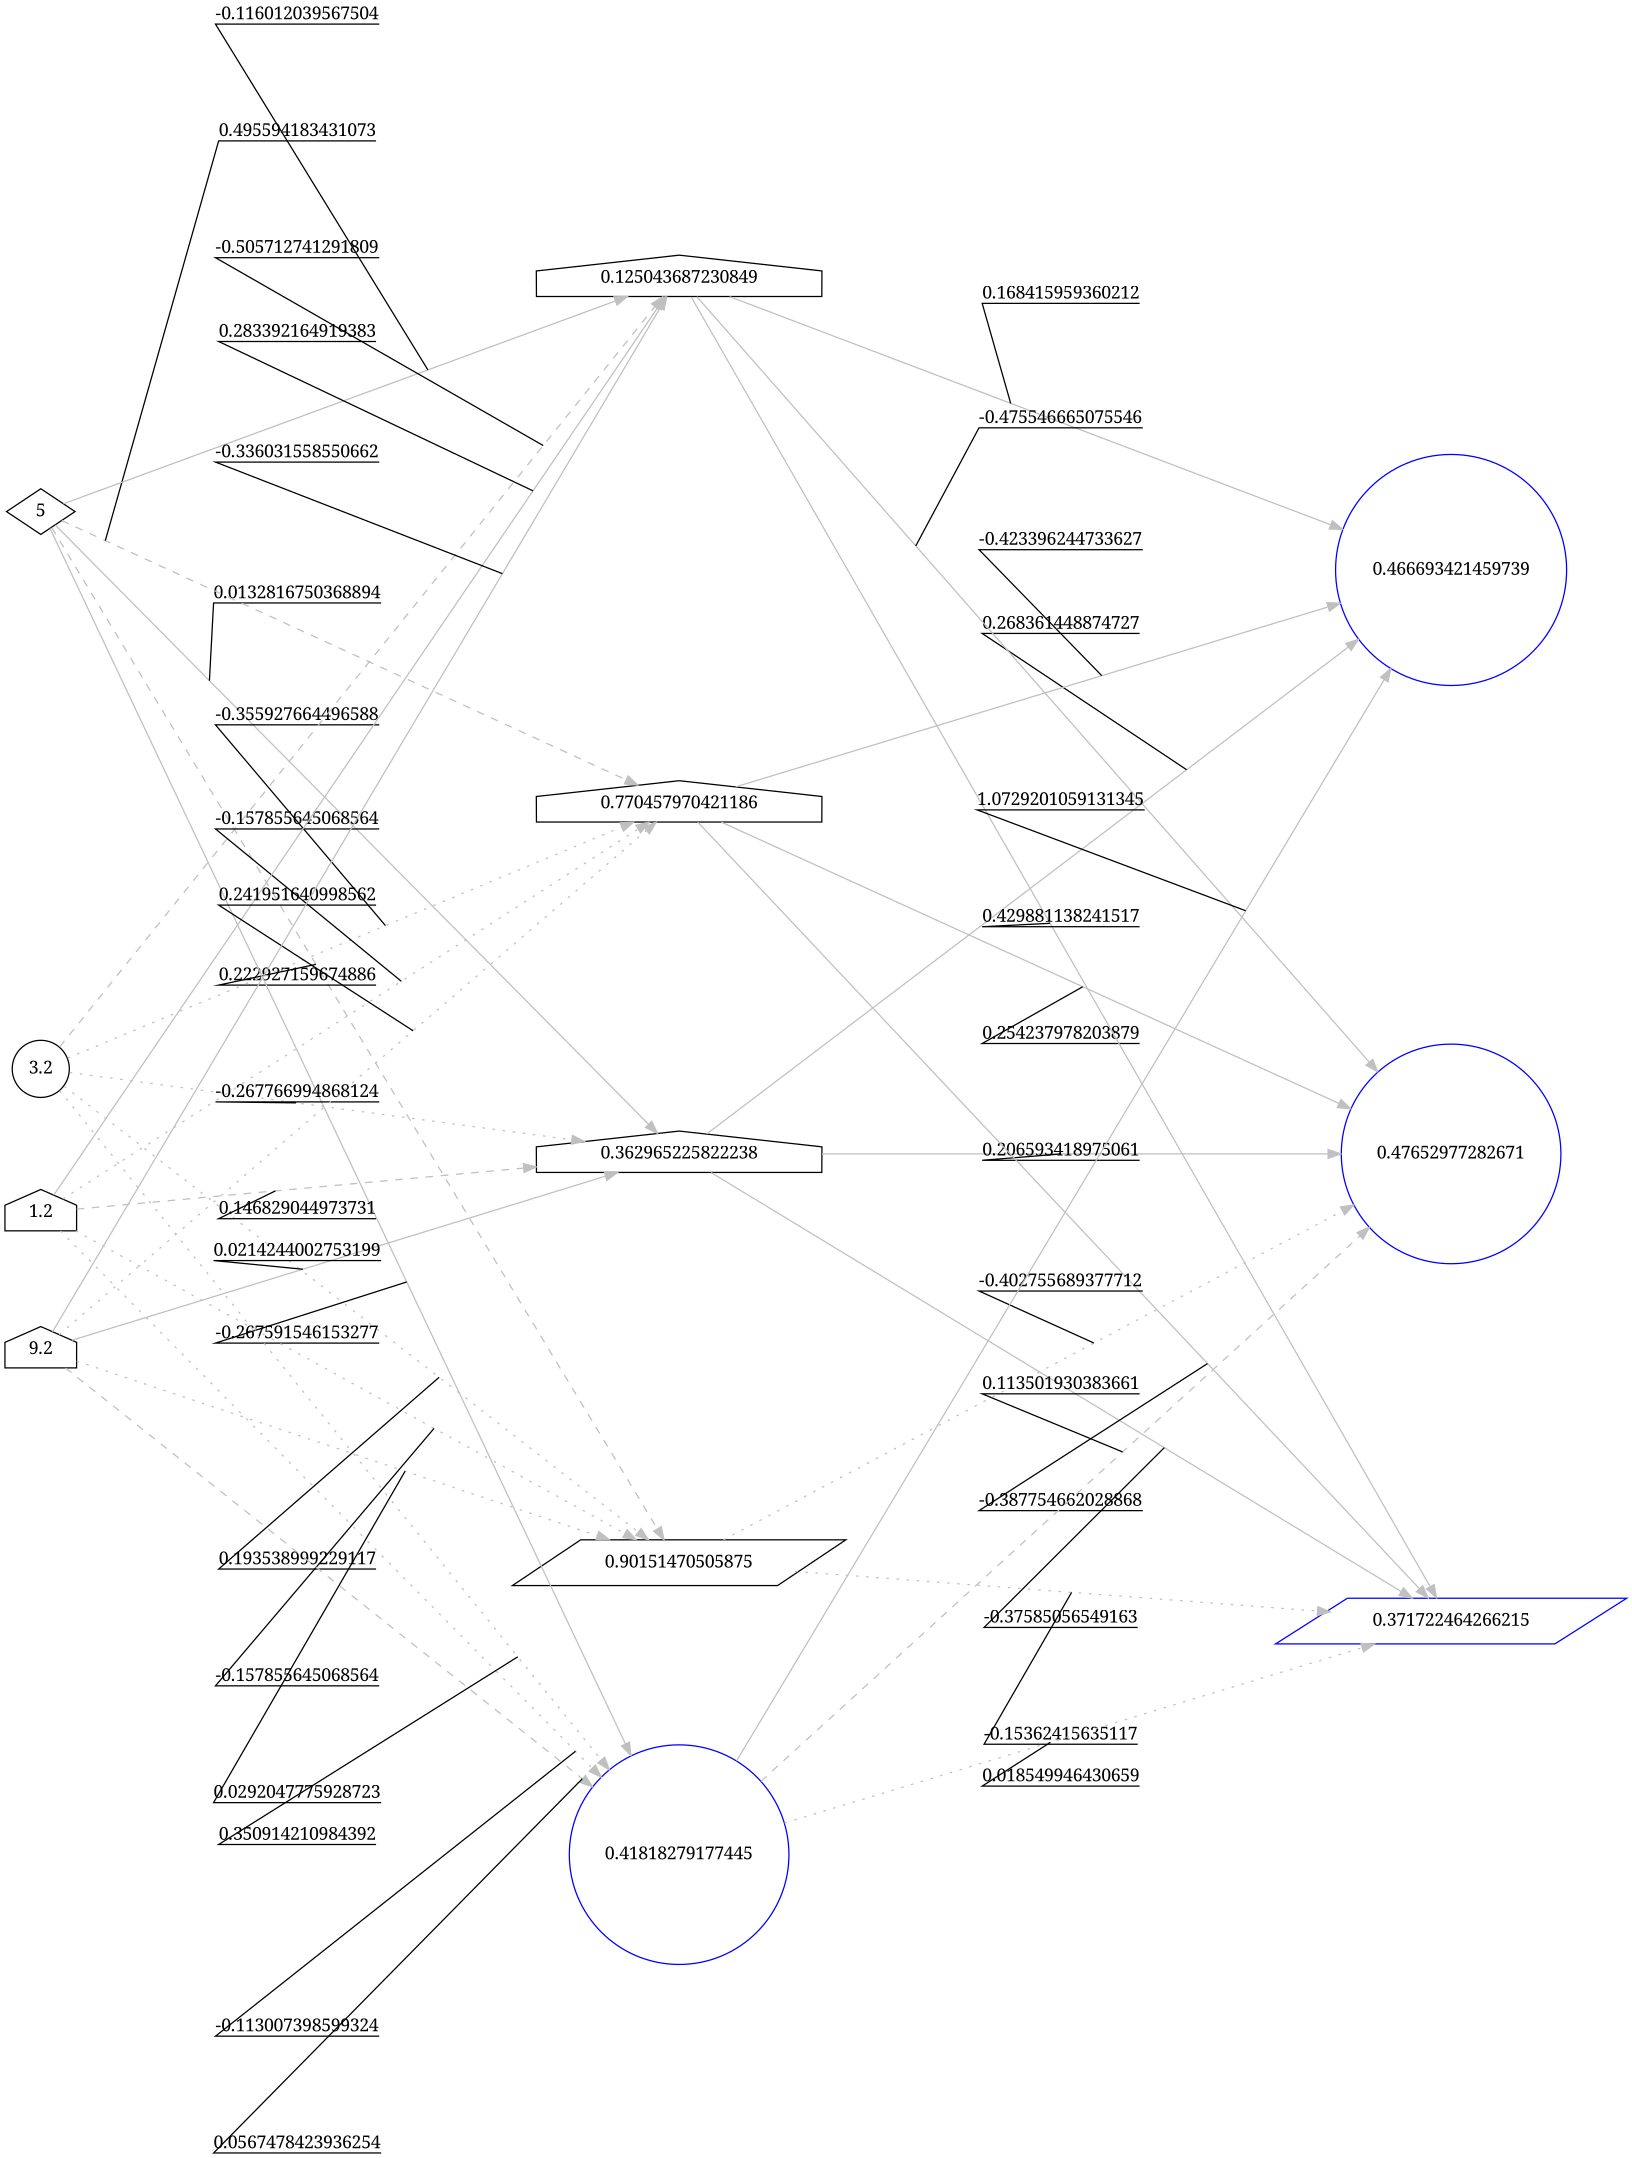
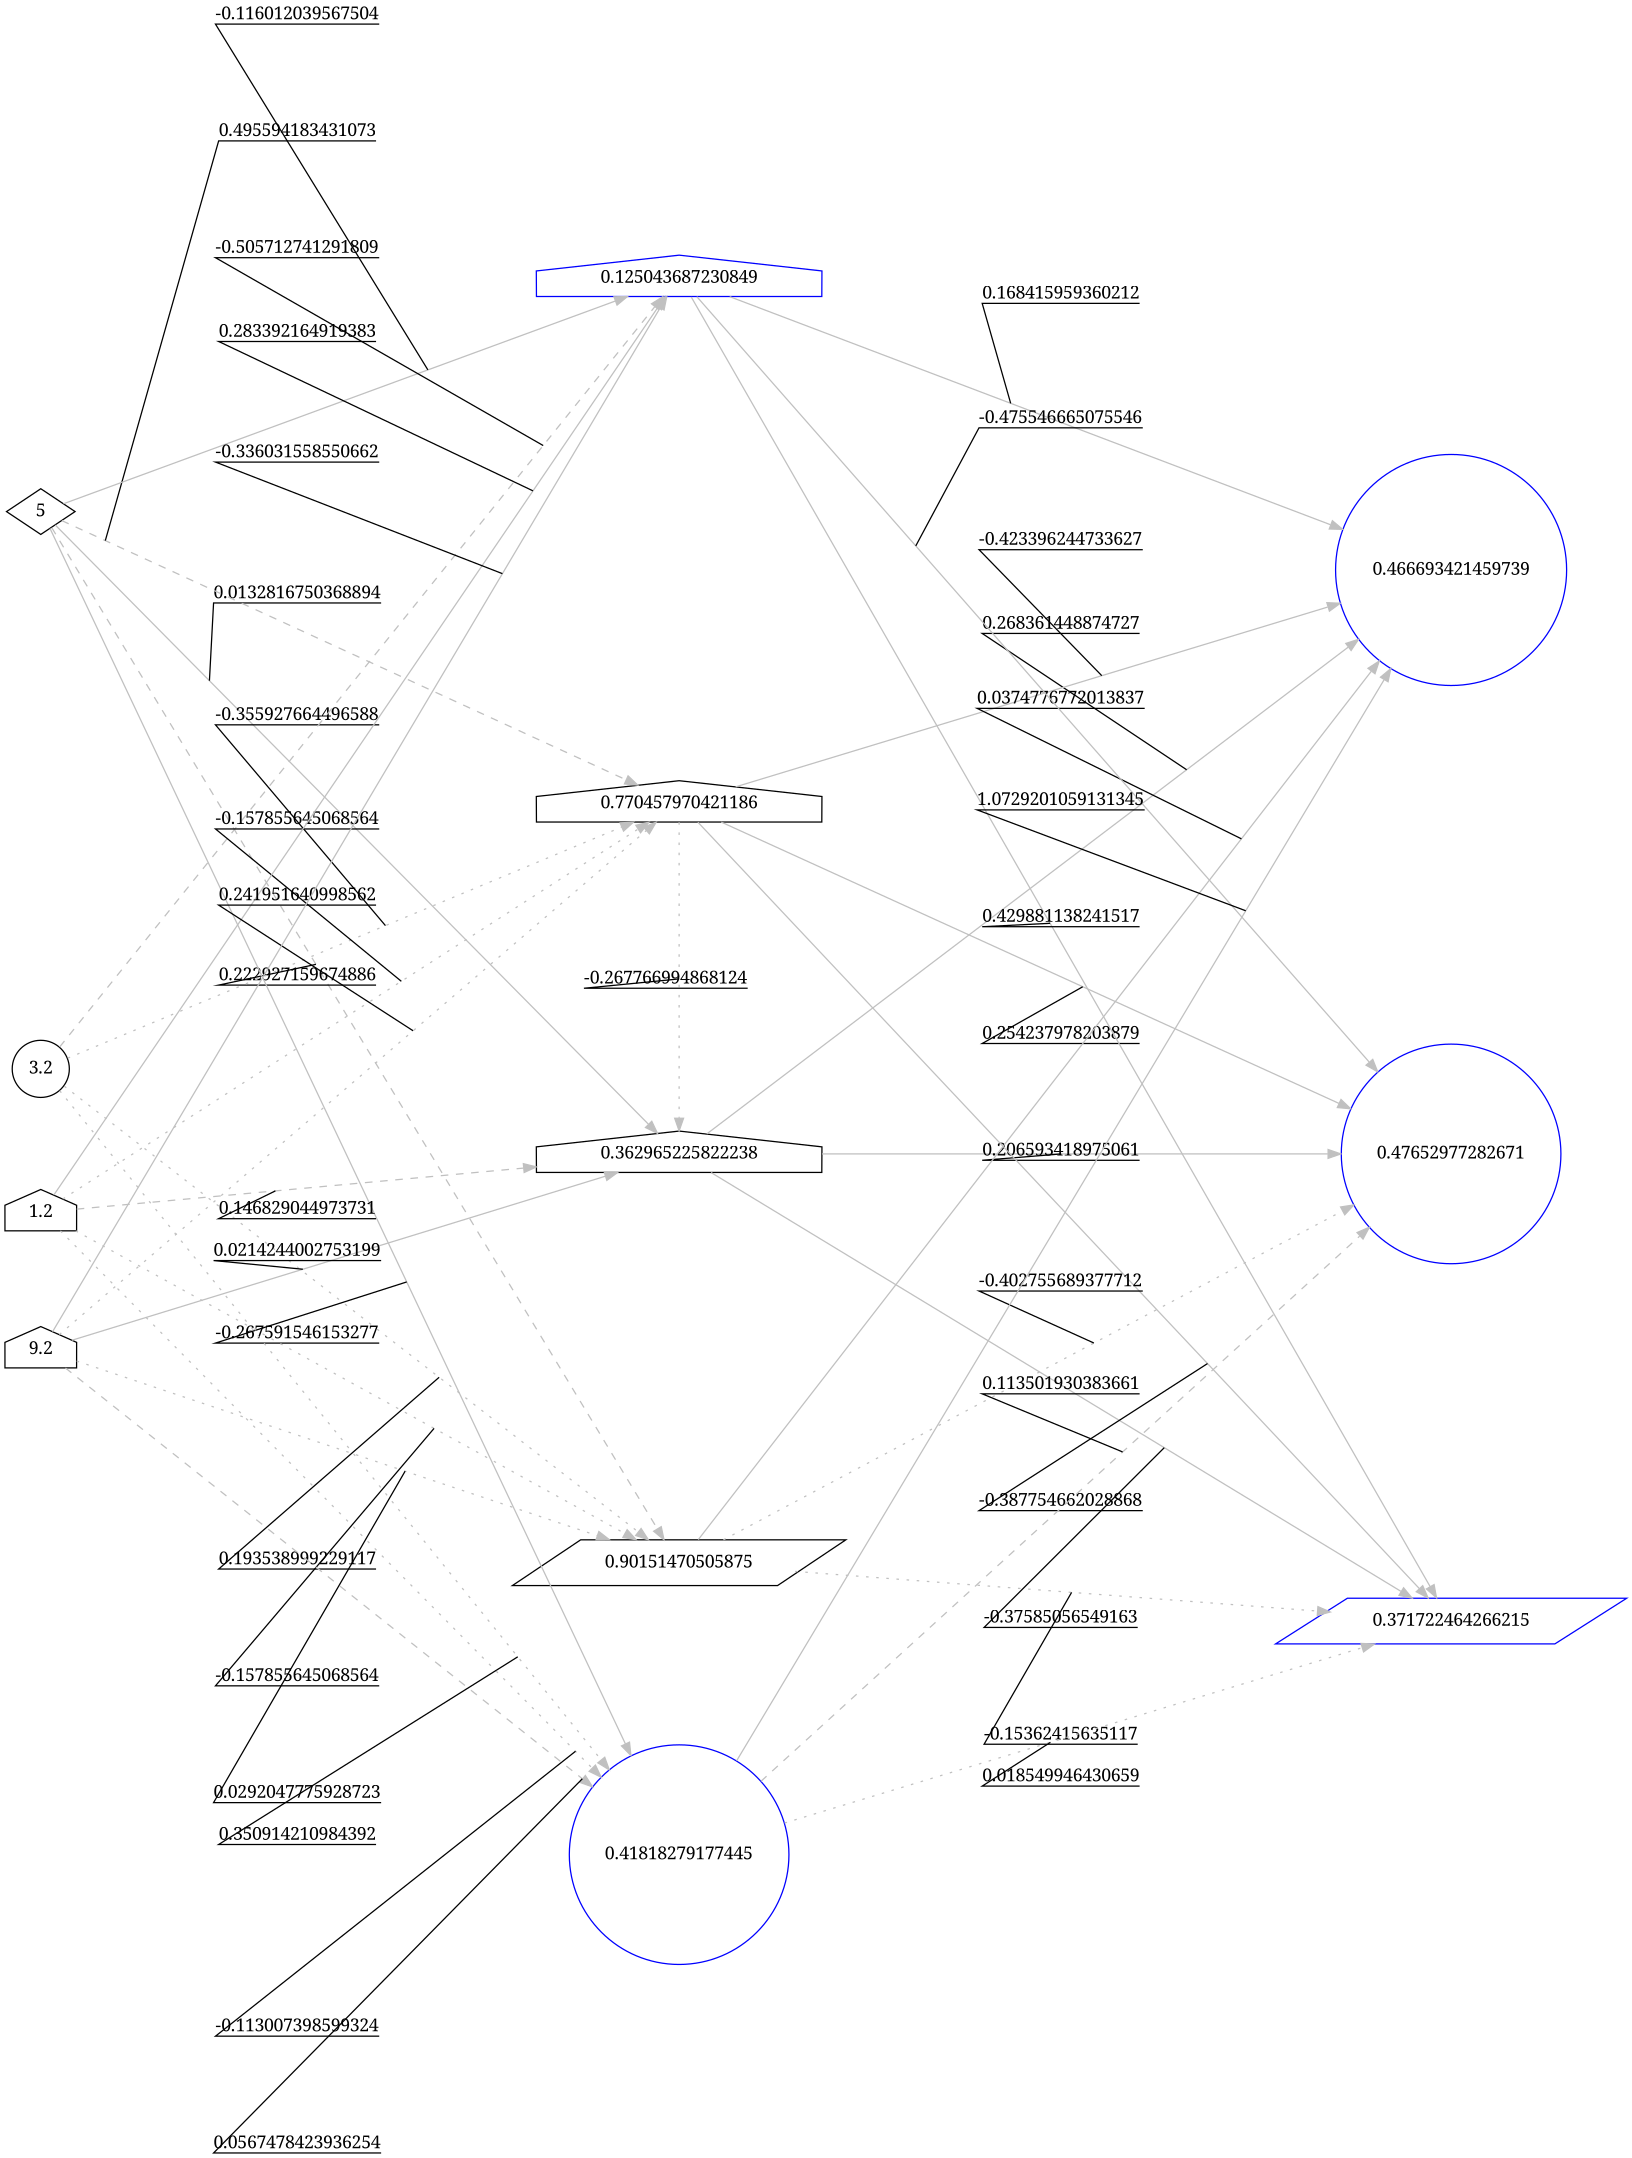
(679, 278) -> (679, 278)
(308, 1104) -> (679, 970)
none -> (1035, 1105)
